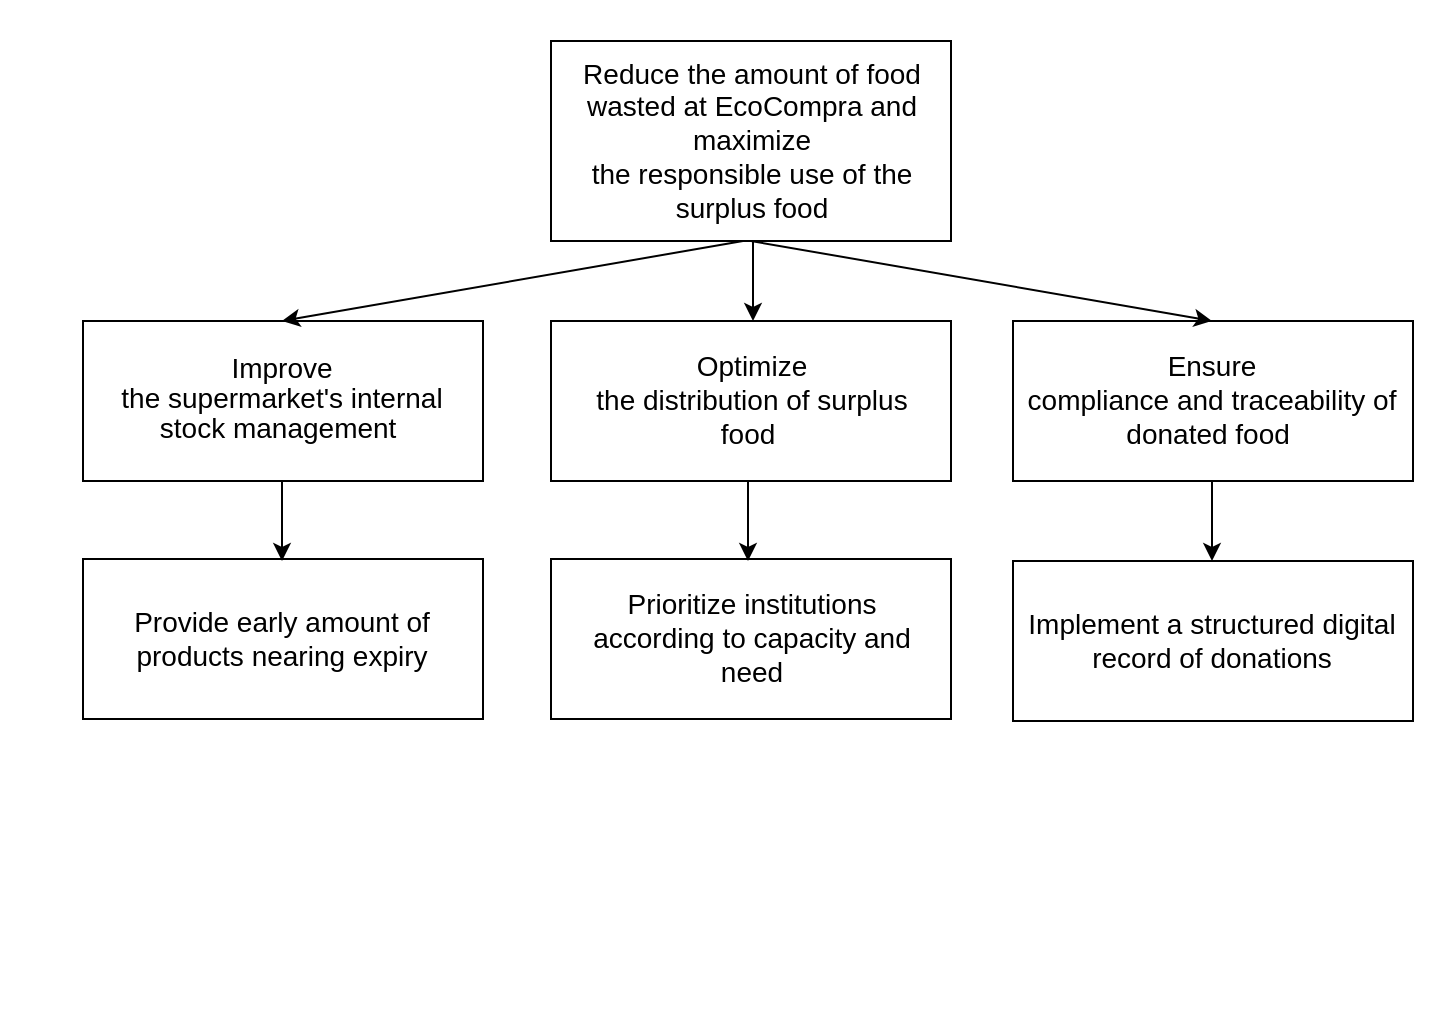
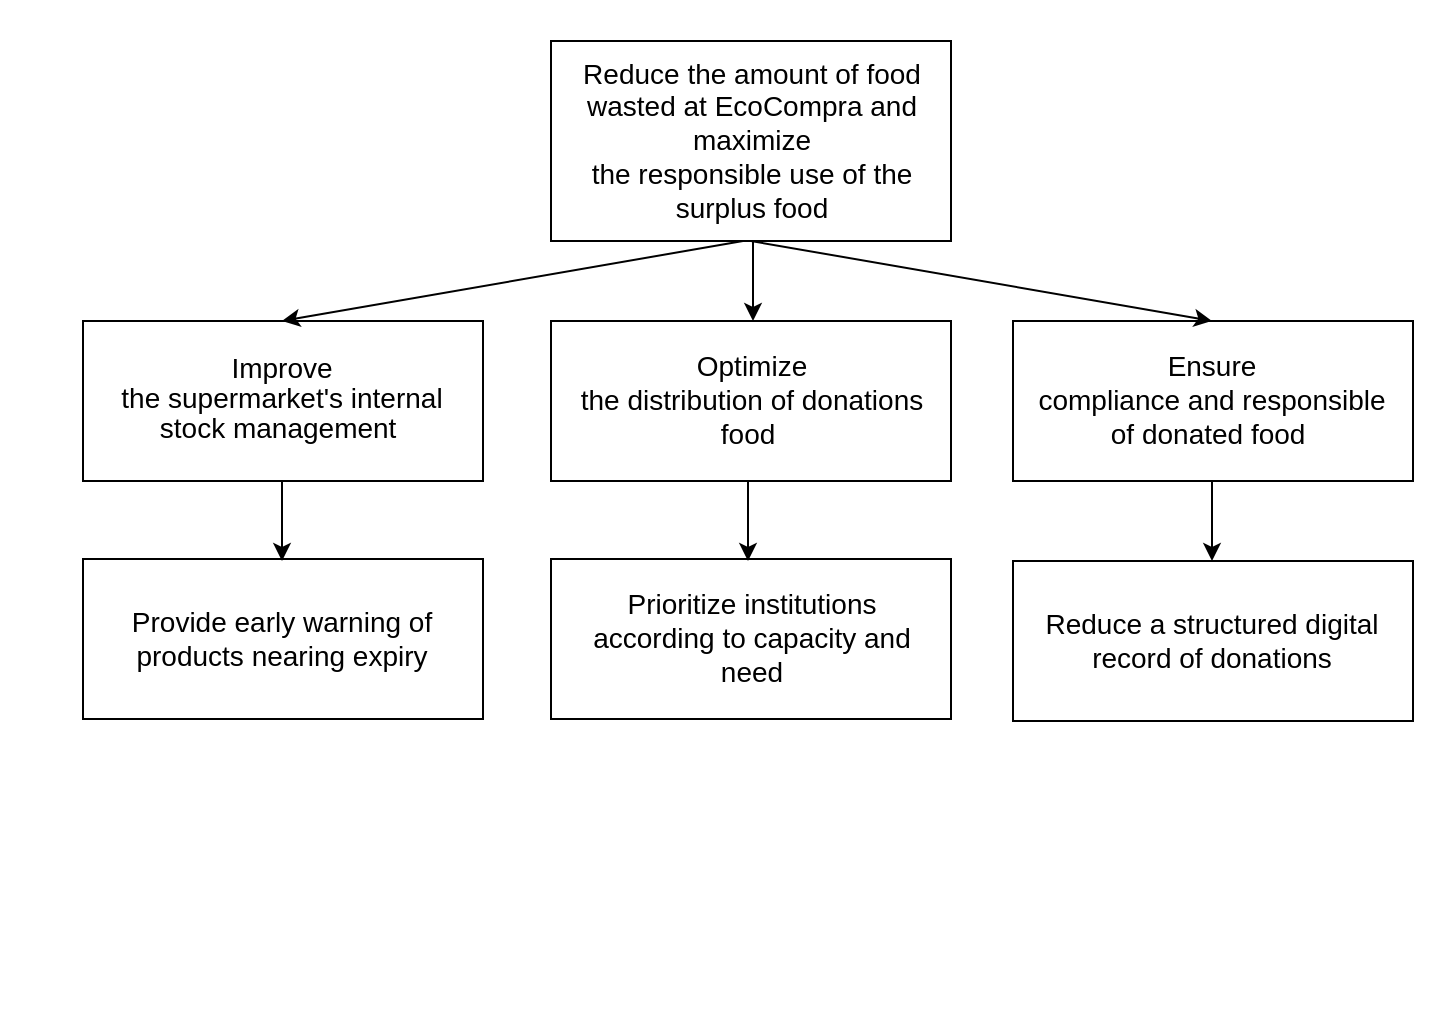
(753, 401) -> (753, 401)
(1213, 401) -> (1213, 401)
(283, 639) -> (283, 639)
(1213, 641) -> (1213, 641)
